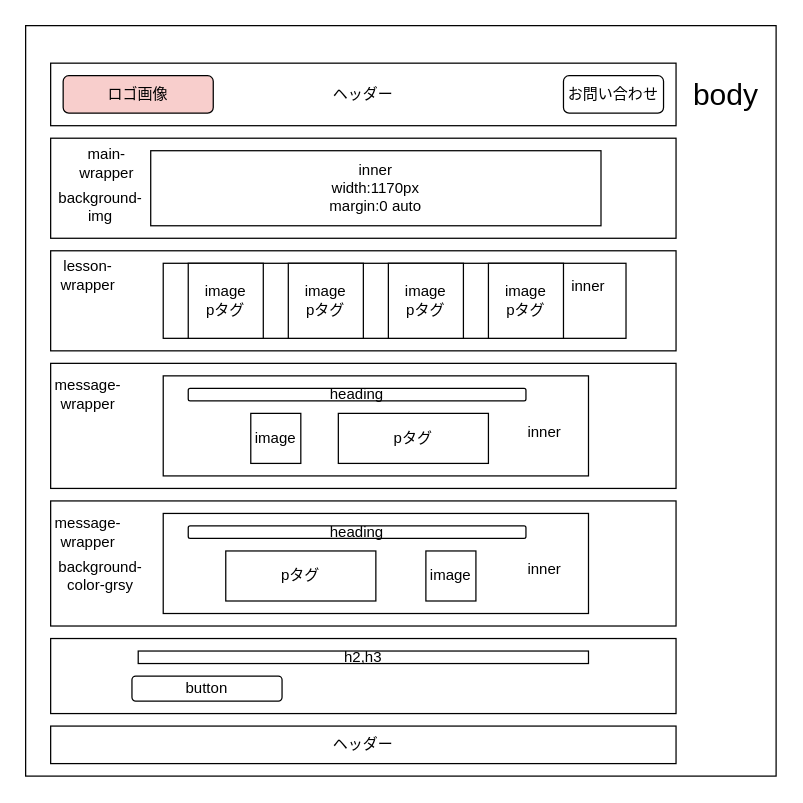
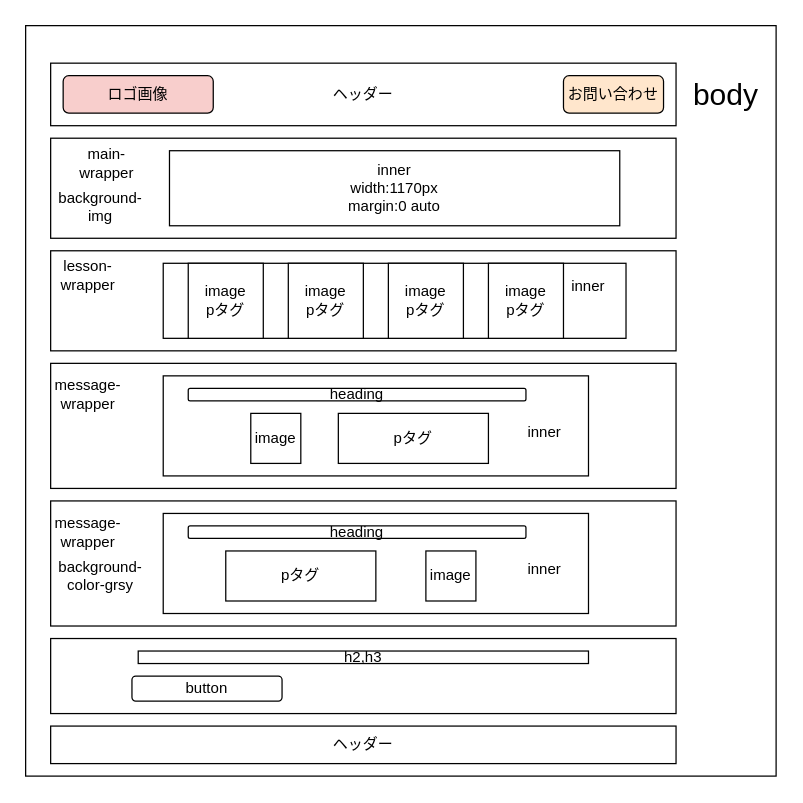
(613, 94) -> (613, 94)
(376, 188) -> (394, 188)
